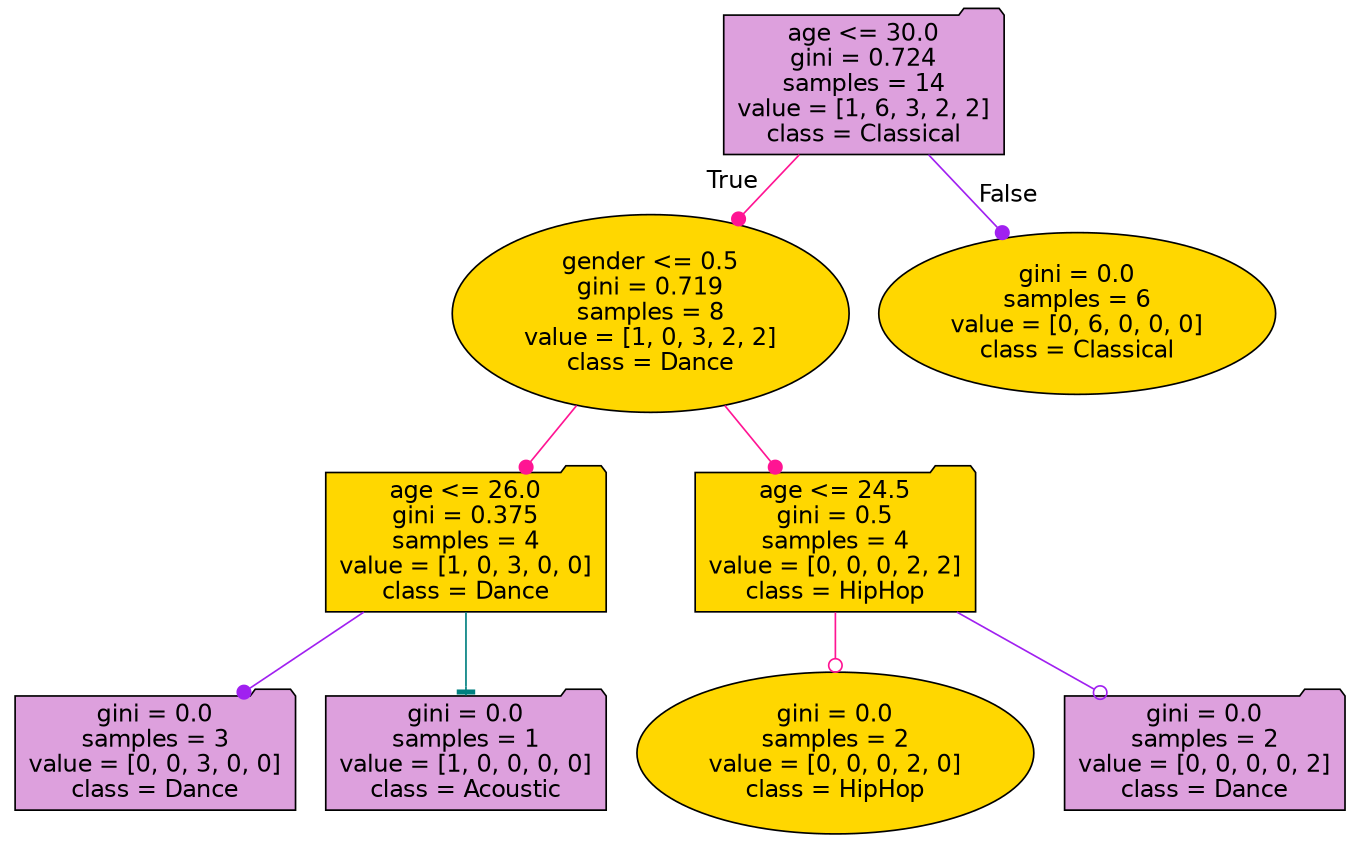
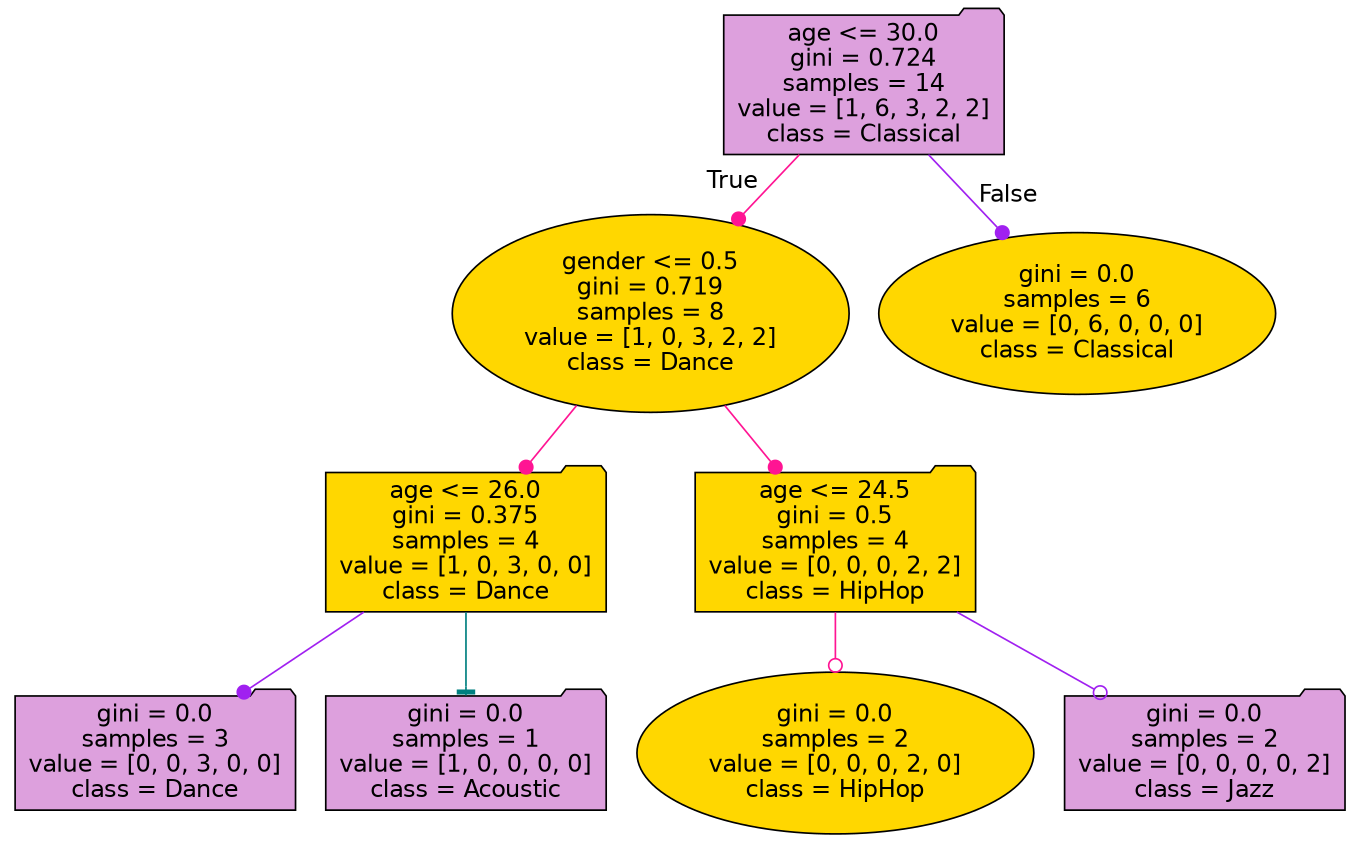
(1205, 753) -> (1205, 753)
